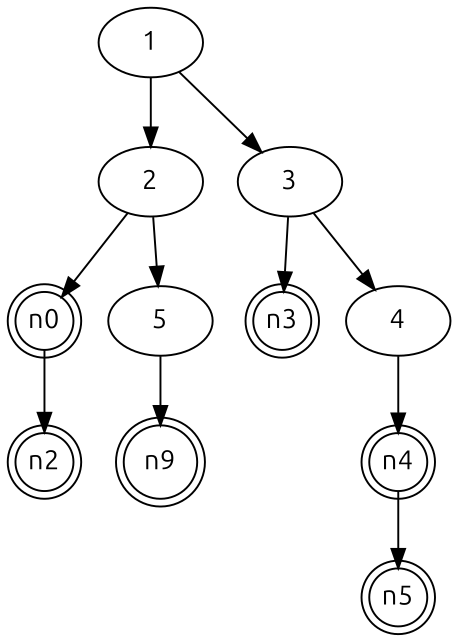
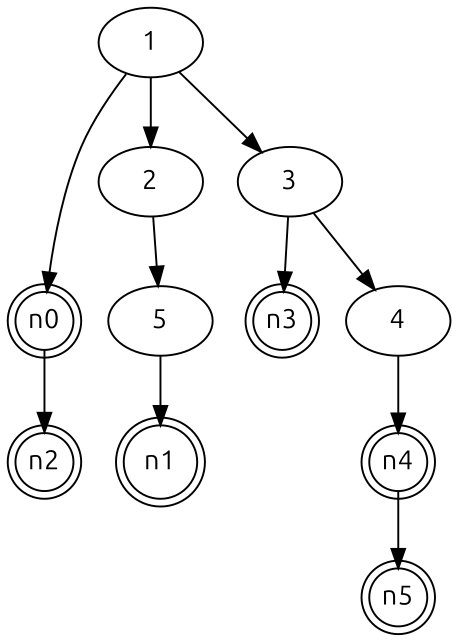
(101, 247) -> (73, 167)
(160, 462) -> (160, 462)
